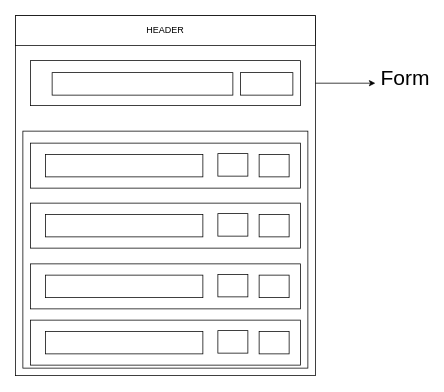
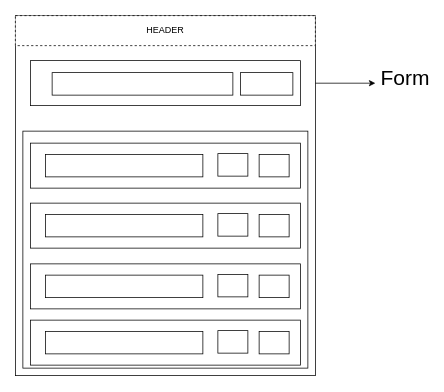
(165, 30) -> (165, 30)
